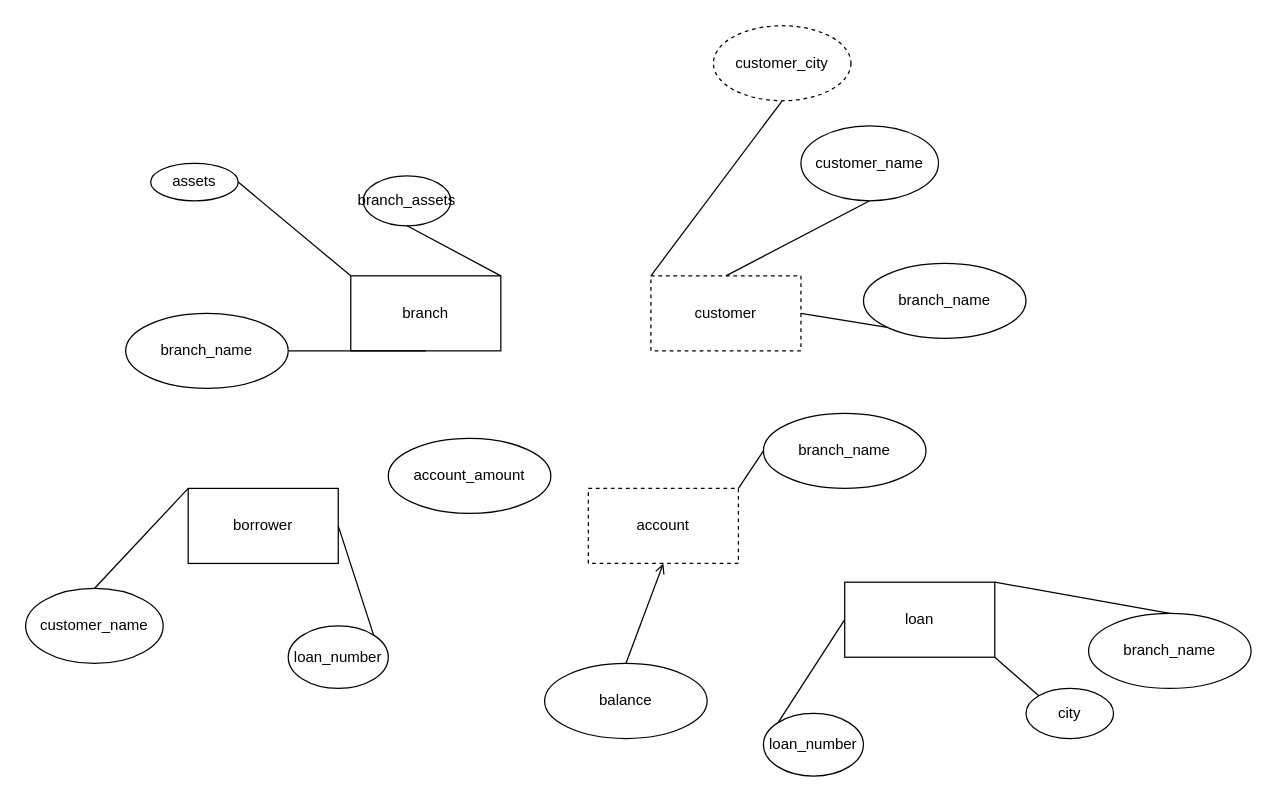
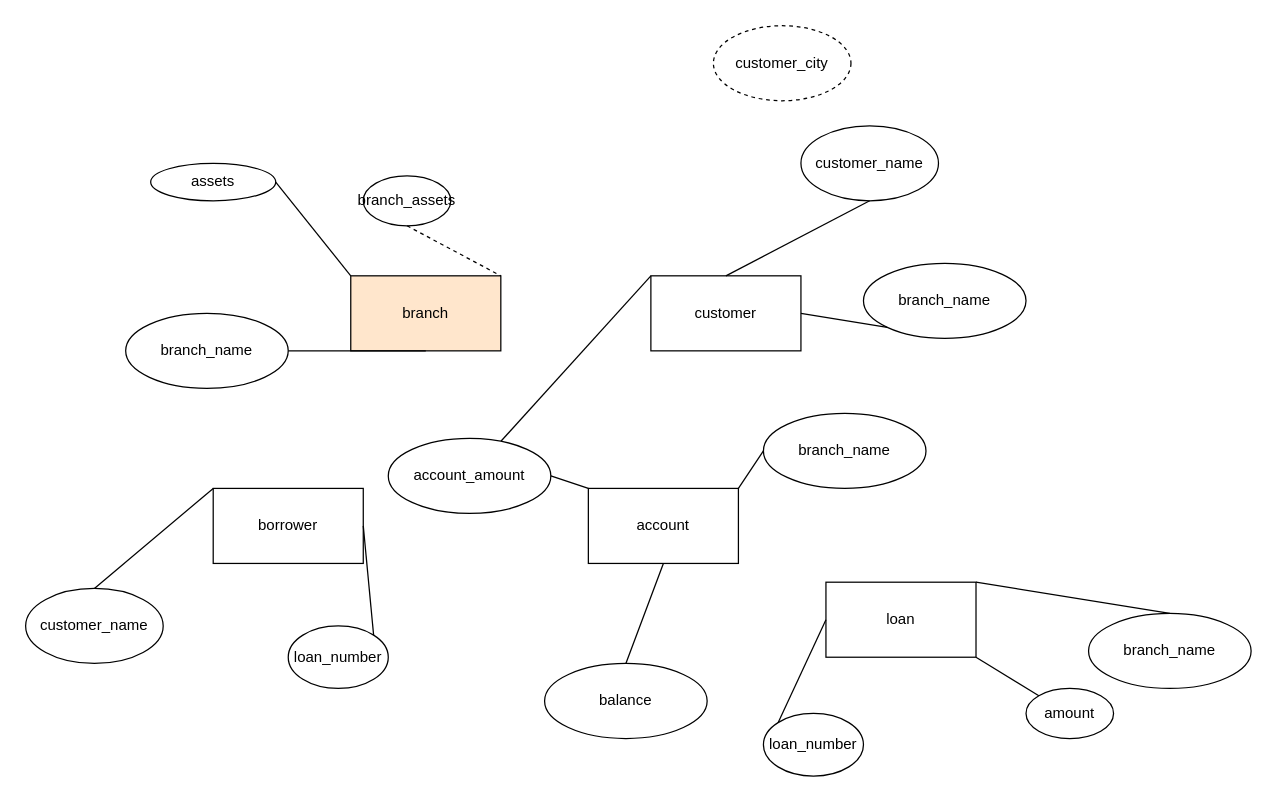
(194, 182) -> (213, 182)
(716, 188) -> (576, 358)
(454, 251) -> (454, 251)
(426, 313) -> (426, 313)
(726, 313) -> (726, 313)
none -> (569, 482)
(263, 526) -> (288, 526)
(663, 526) -> (663, 526)
(661, 569) -> (662, 567)
(919, 619) -> (901, 619)
(1069, 713) -> (1069, 713)
